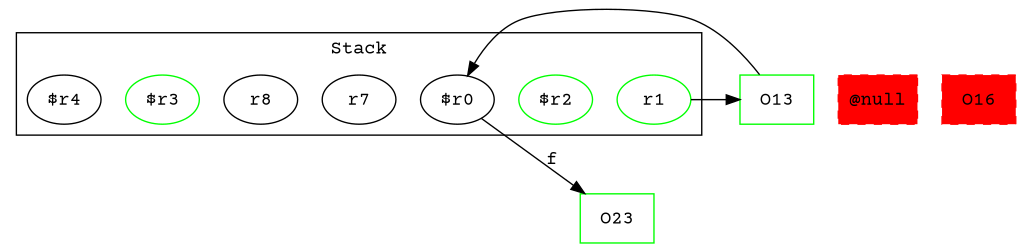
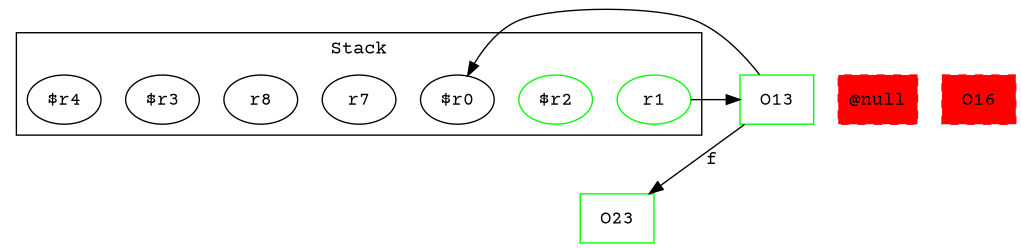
(162, 100) -> (162, 100)
(527, 152) -> (703, 155)
